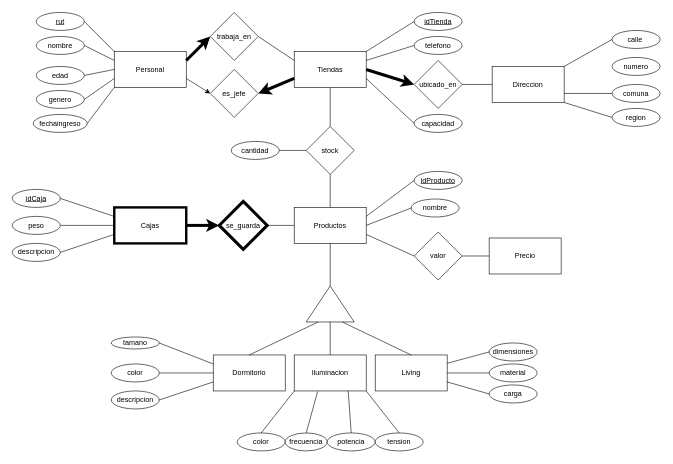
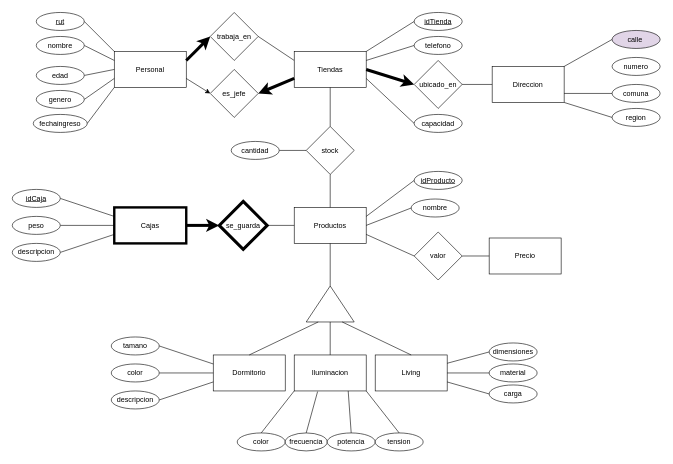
(636, 39) -> (636, 39)
(135, 343) -> (135, 346)
